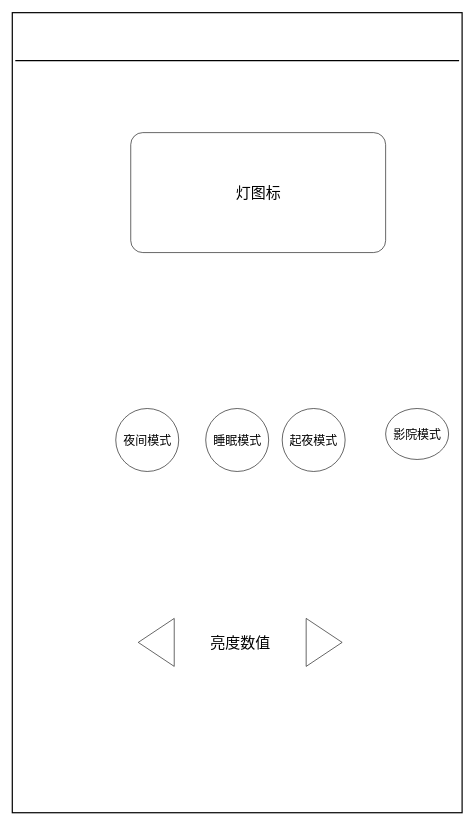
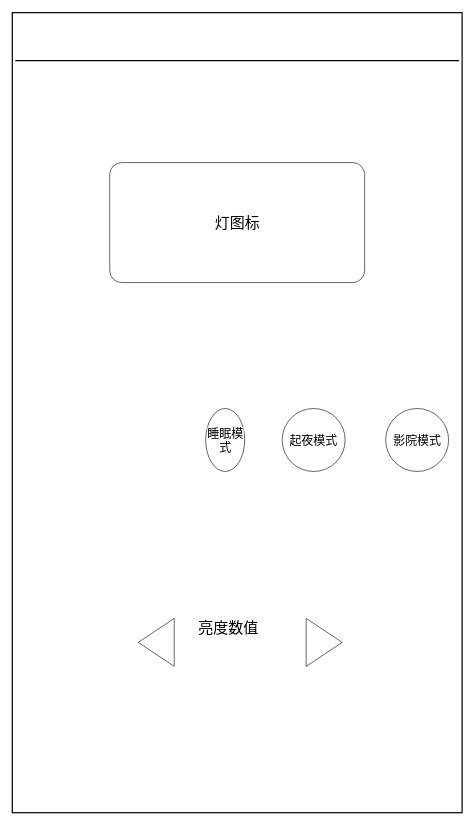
(258, 192) -> (237, 222)
(417, 434) -> (417, 440)
(147, 440) -> none
(237, 440) -> (225, 440)
(240, 642) -> (228, 627)
